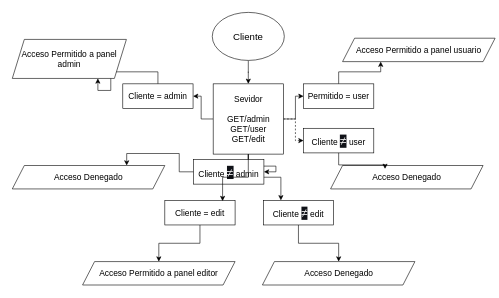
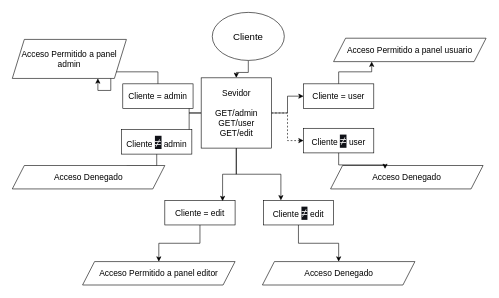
(419, 50) -> (410, 50)
(338, 96) -> (338, 96)
(248, 119) -> (236, 113)
(229, 172) -> (157, 142)
